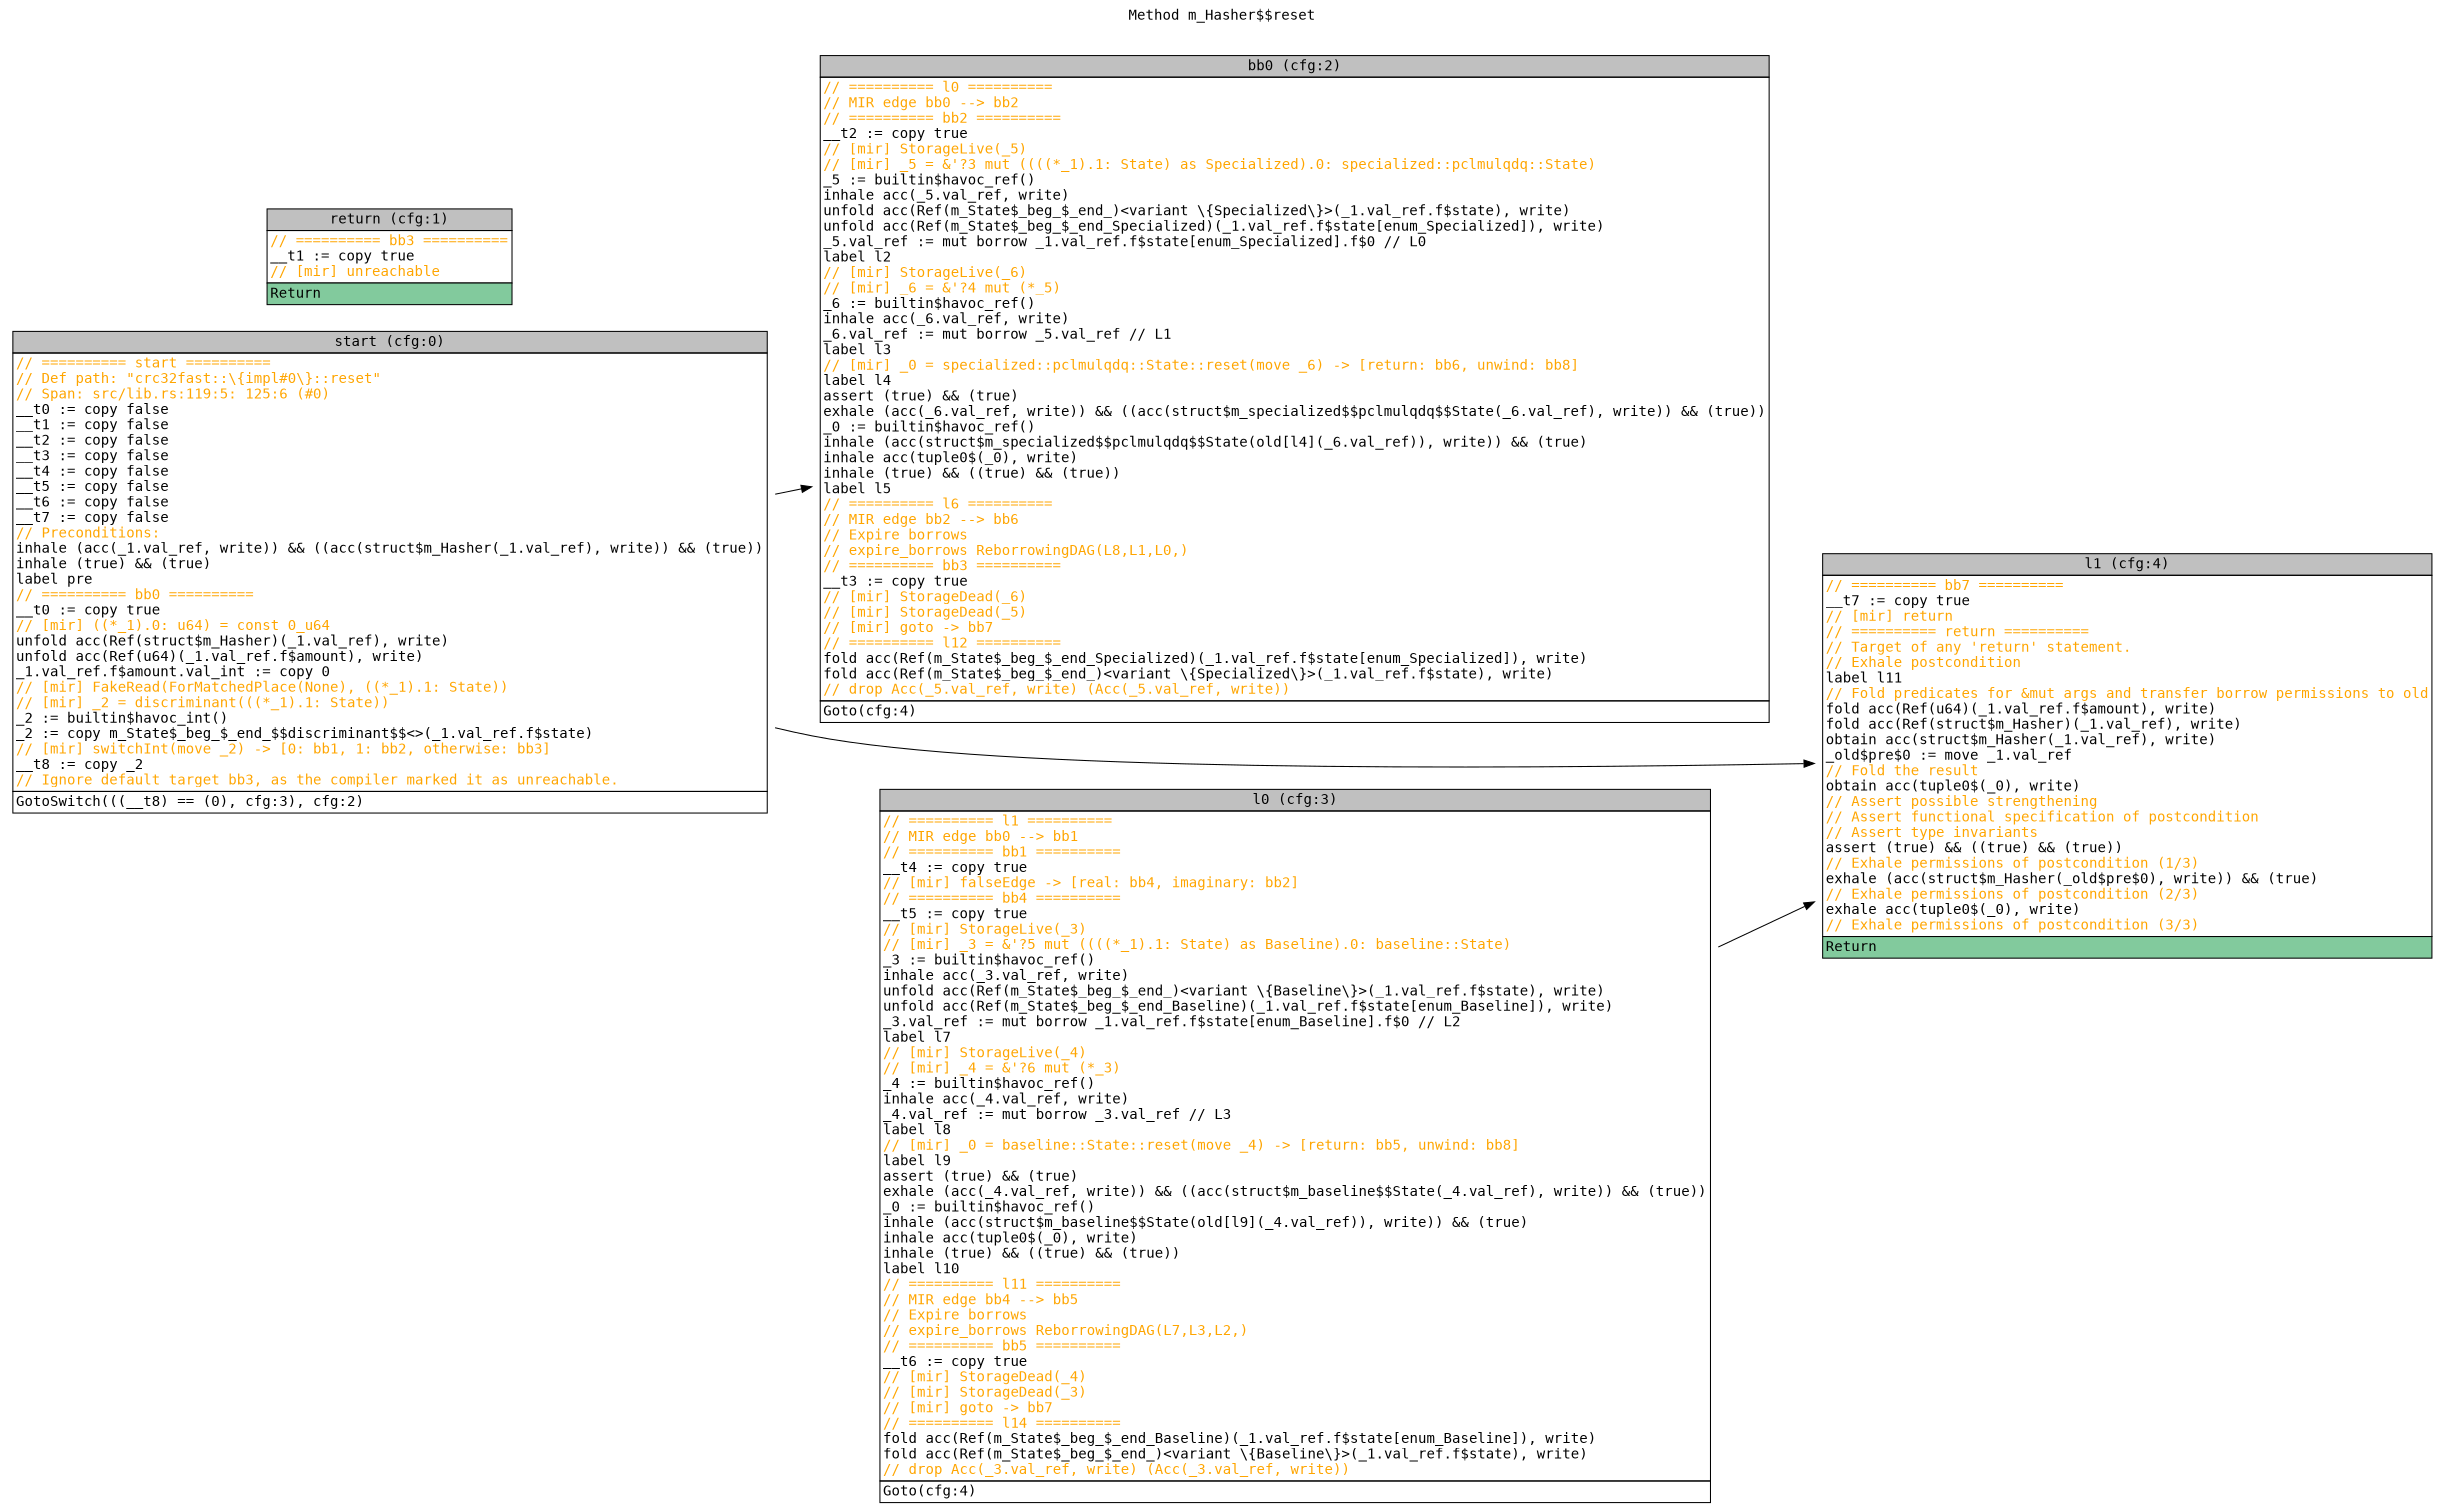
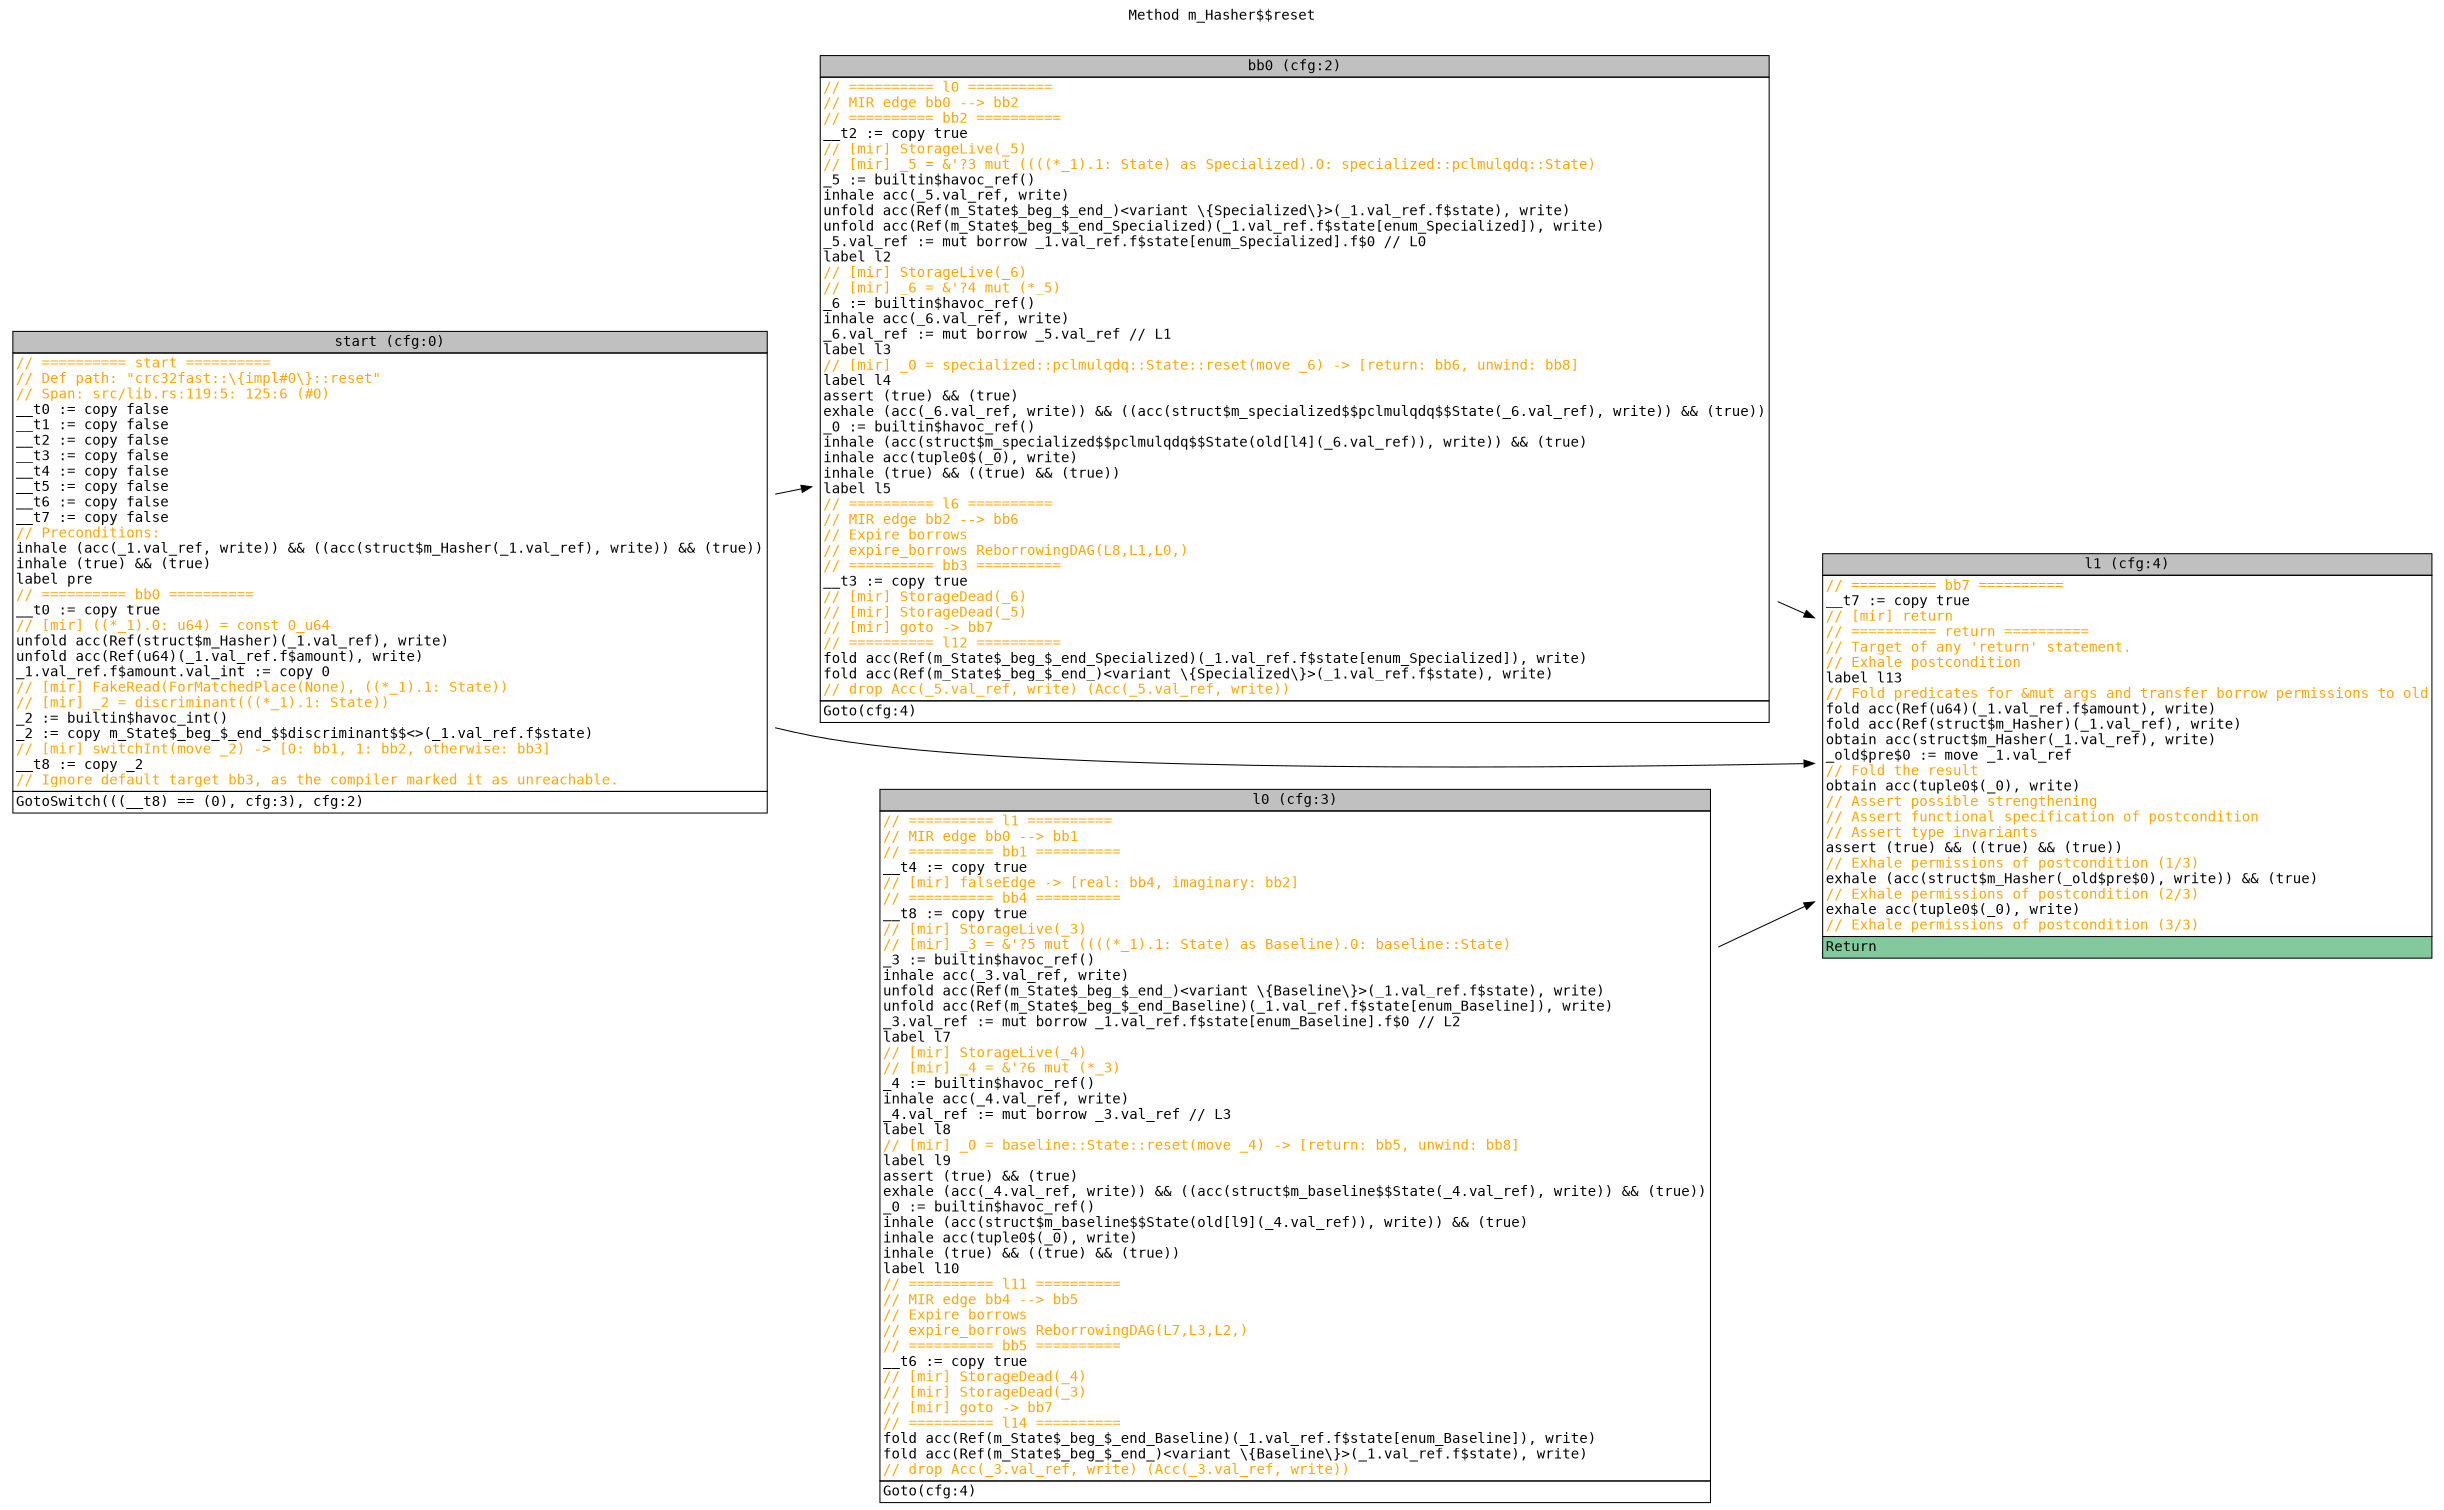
(390, 256) -> none
none -> (1791, 608)
(1864, 678) -> (1864, 678)
(956, 914) -> (956, 914)
